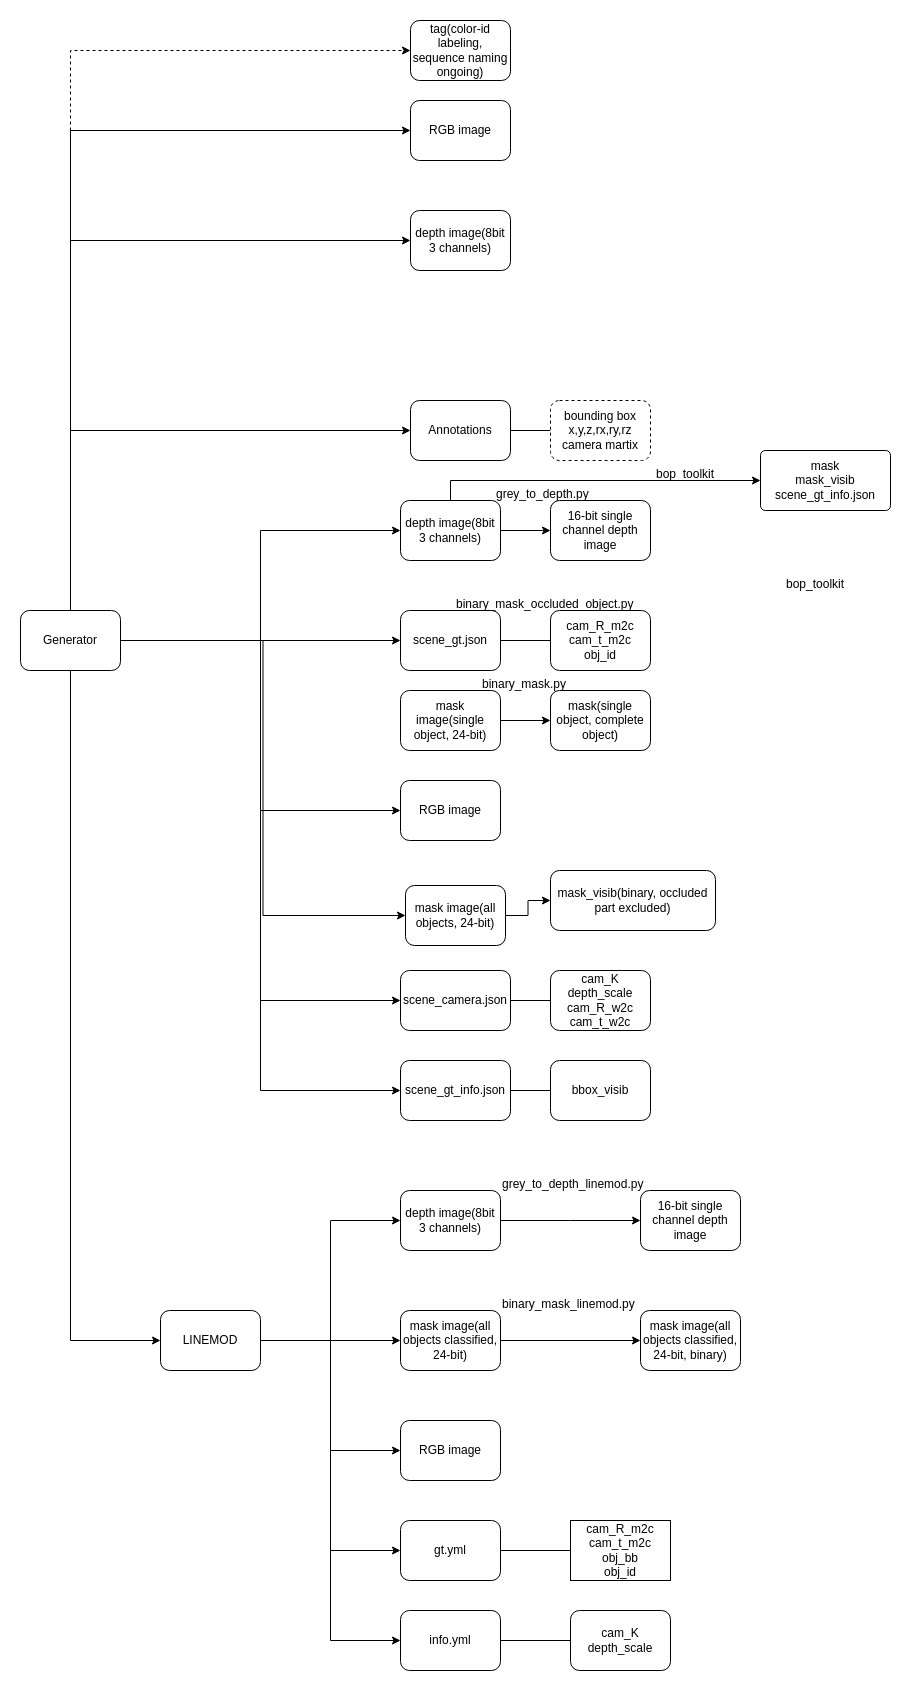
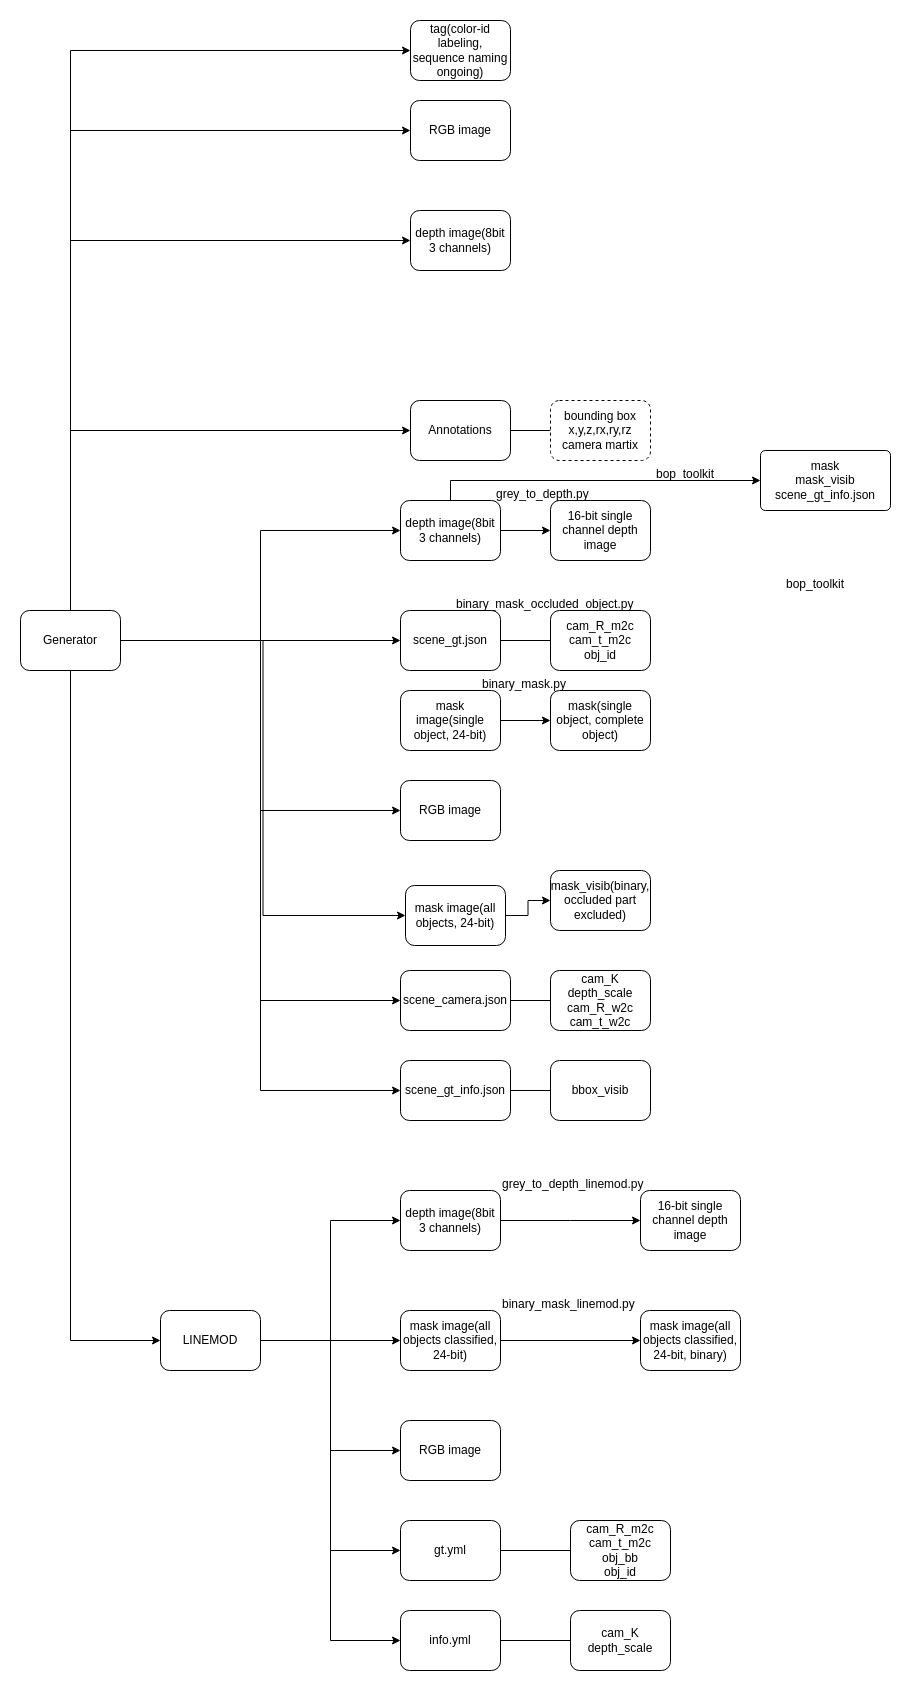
(198, 51) -> (198, 51)
(633, 901) -> (601, 901)
(621, 1551) -> (621, 1551)
